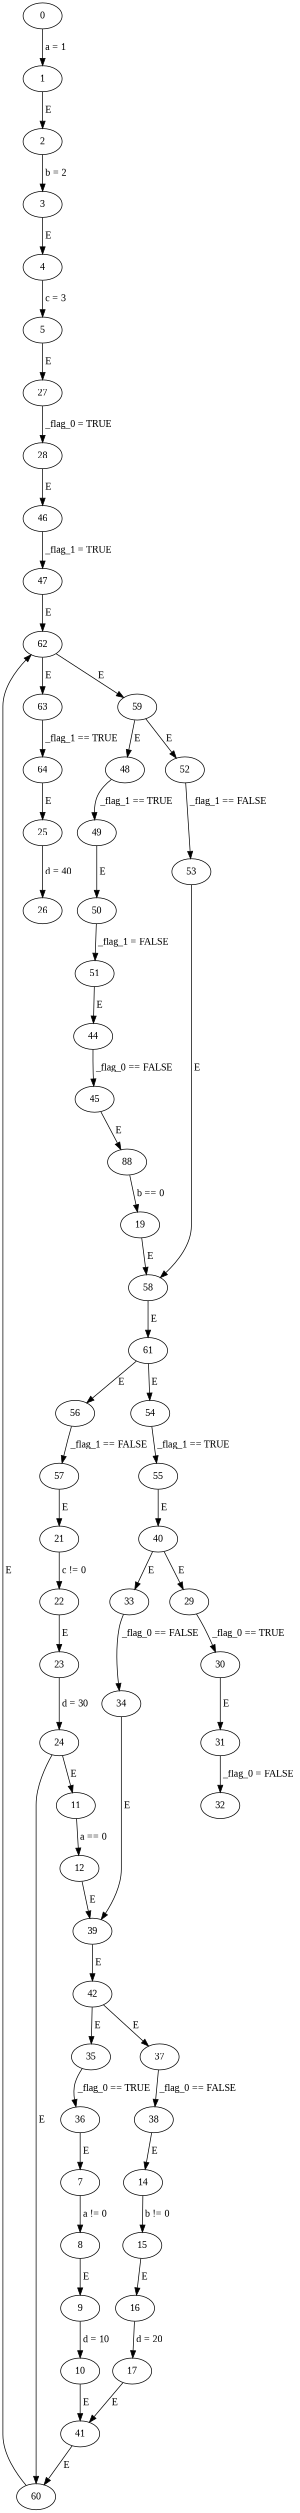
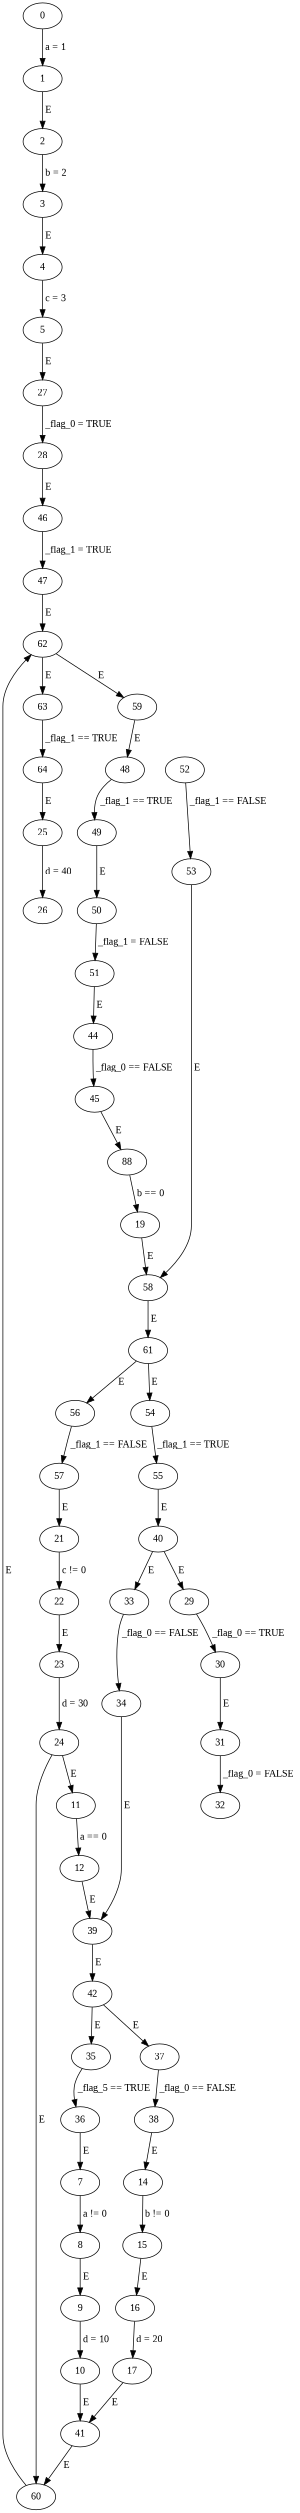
(159, 735) -> none
(114, 2088) -> (114, 2088)
